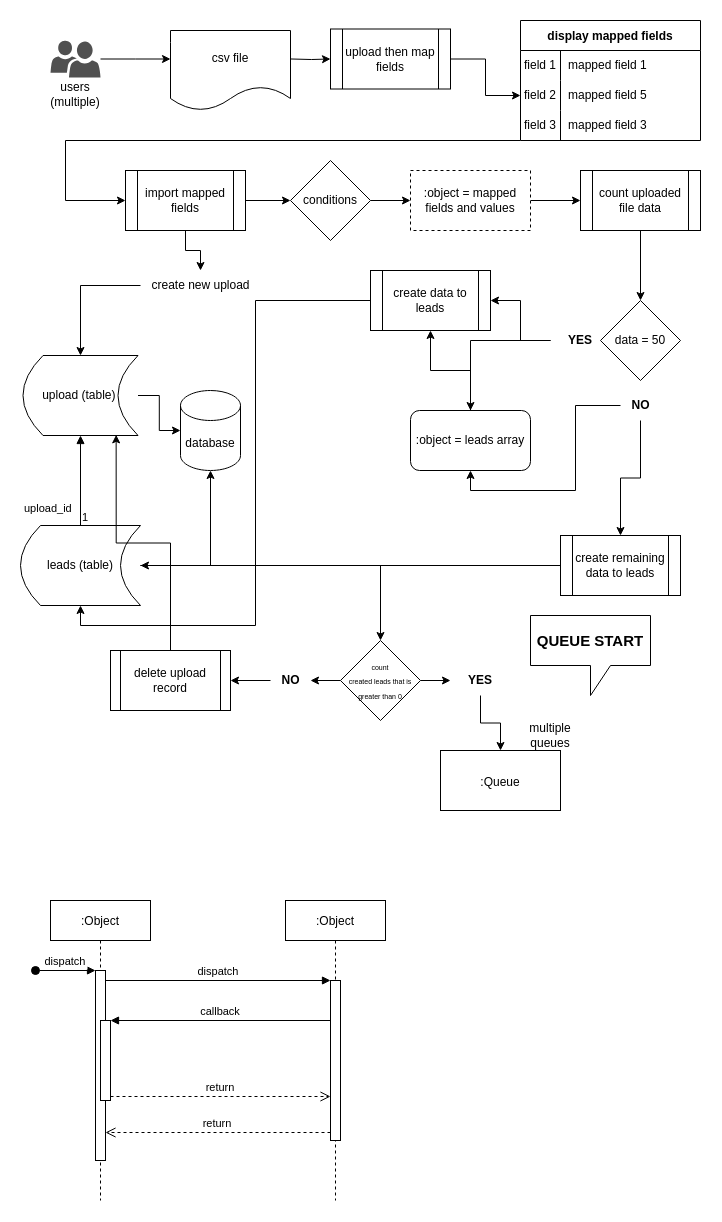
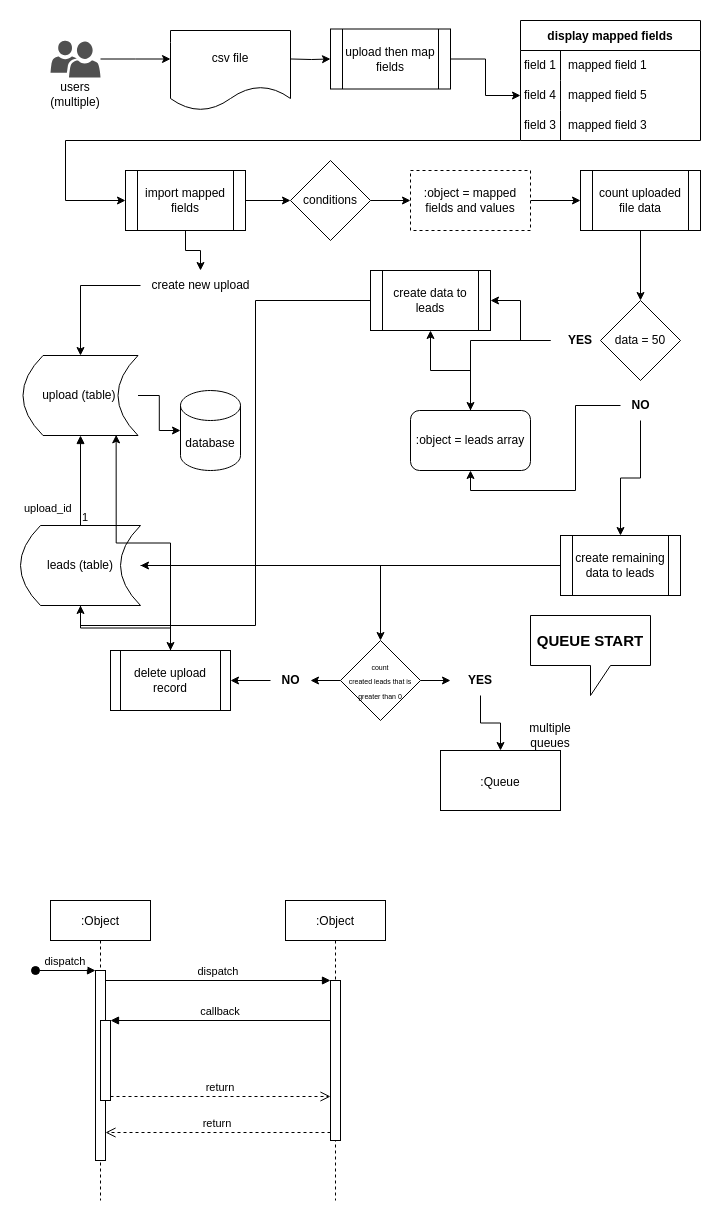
(541, 96) -> (541, 96)
(211, 520) -> (124, 628)
